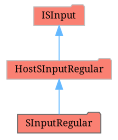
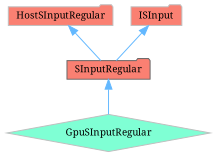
(59, 48) -> (129, 47)
none -> (109, 133)
